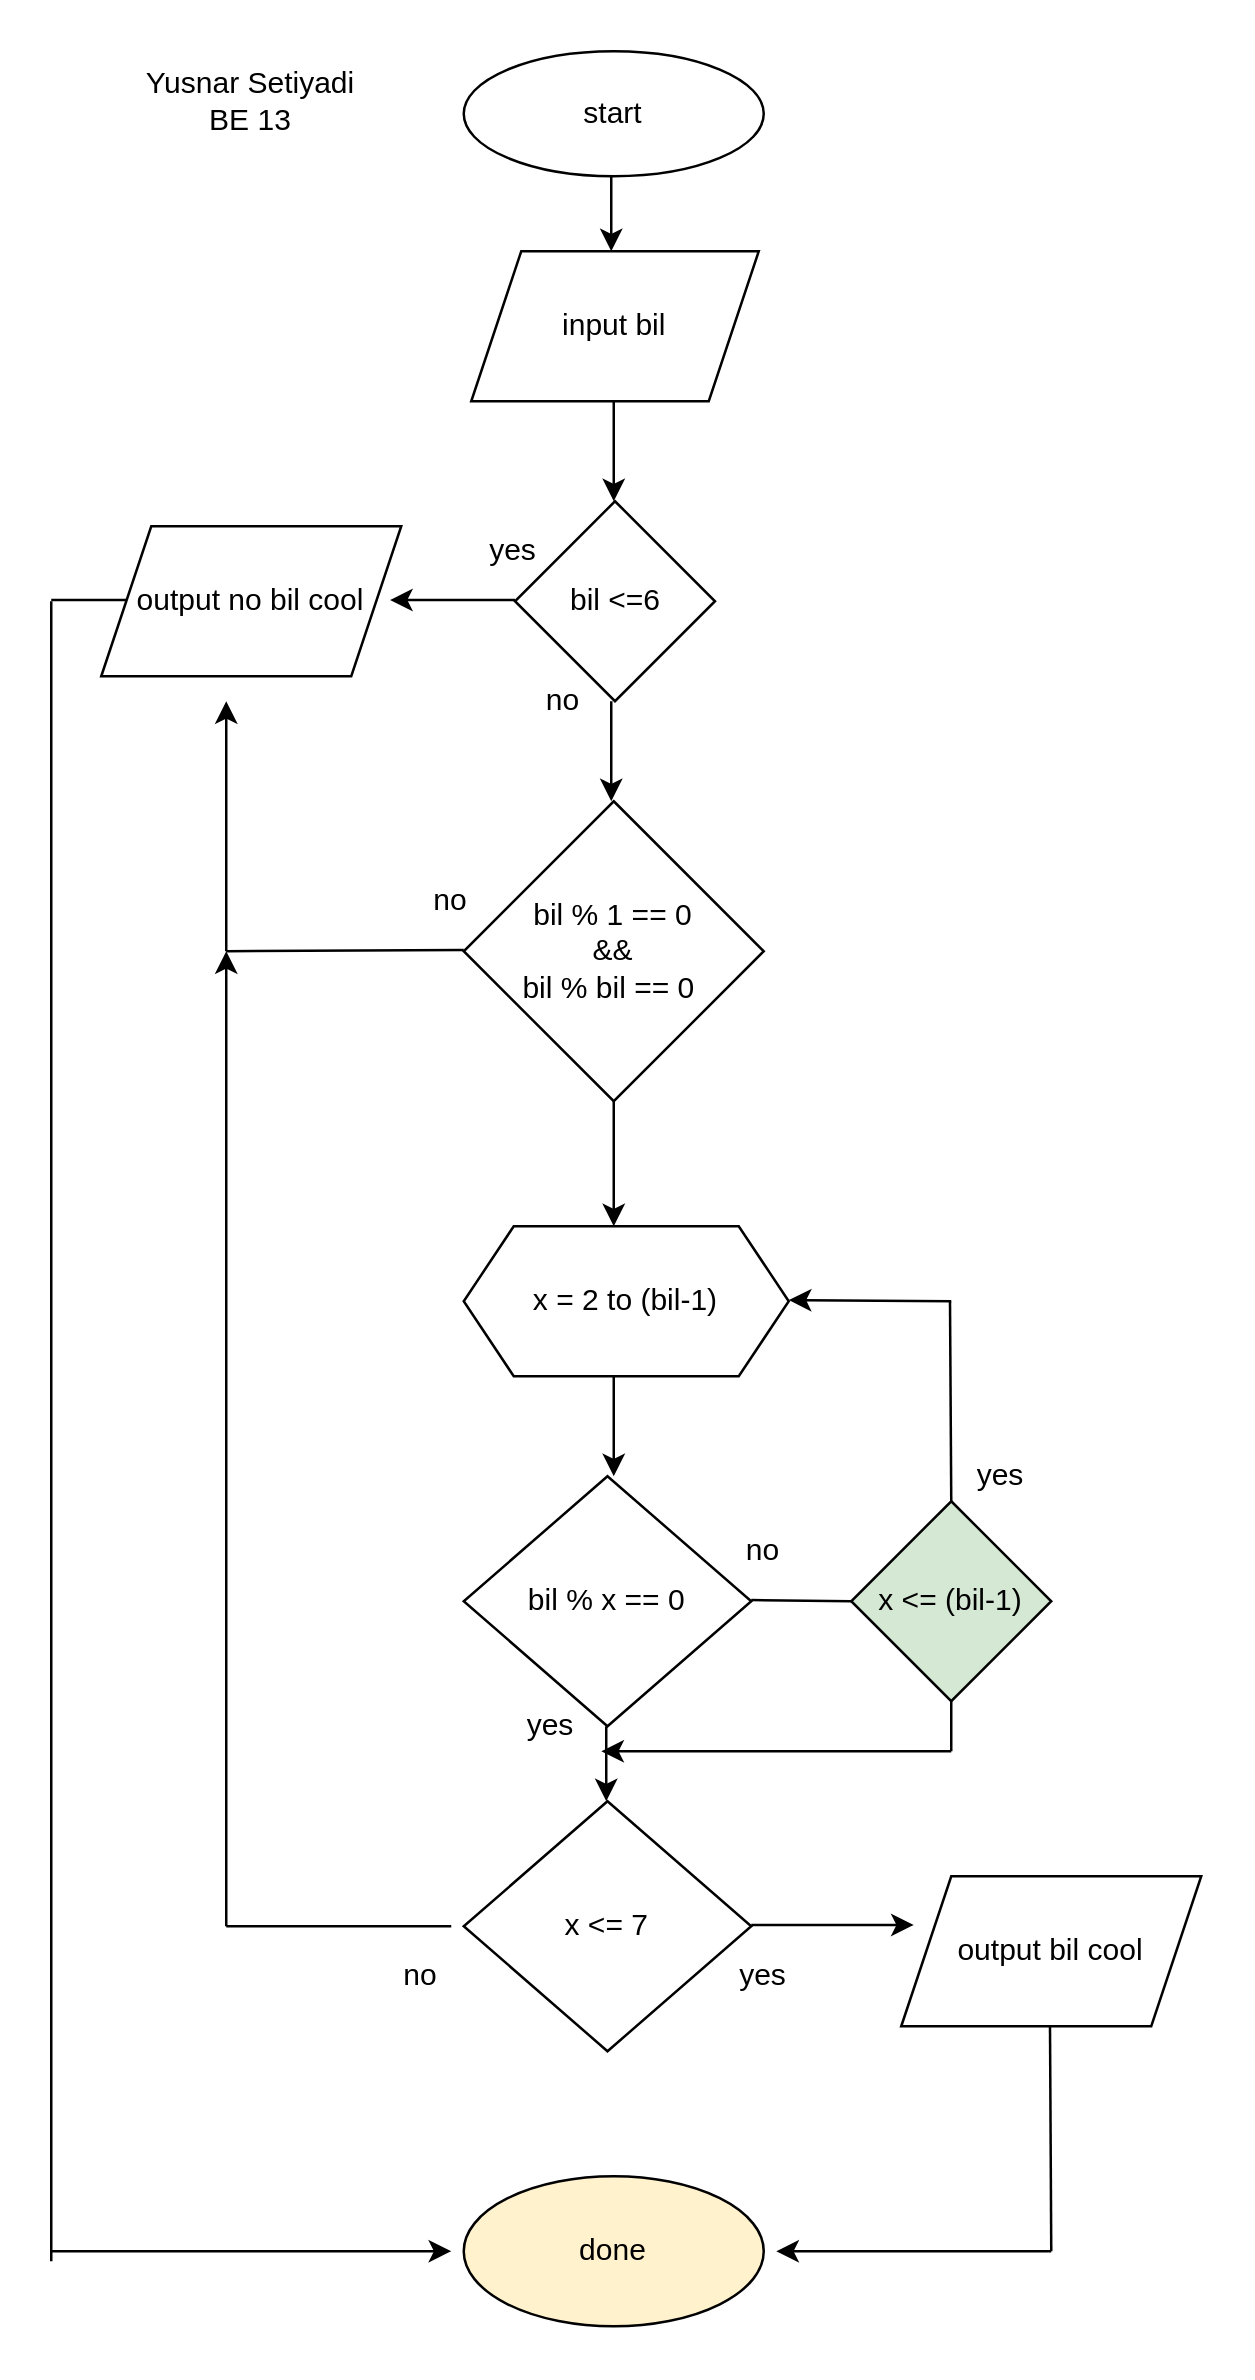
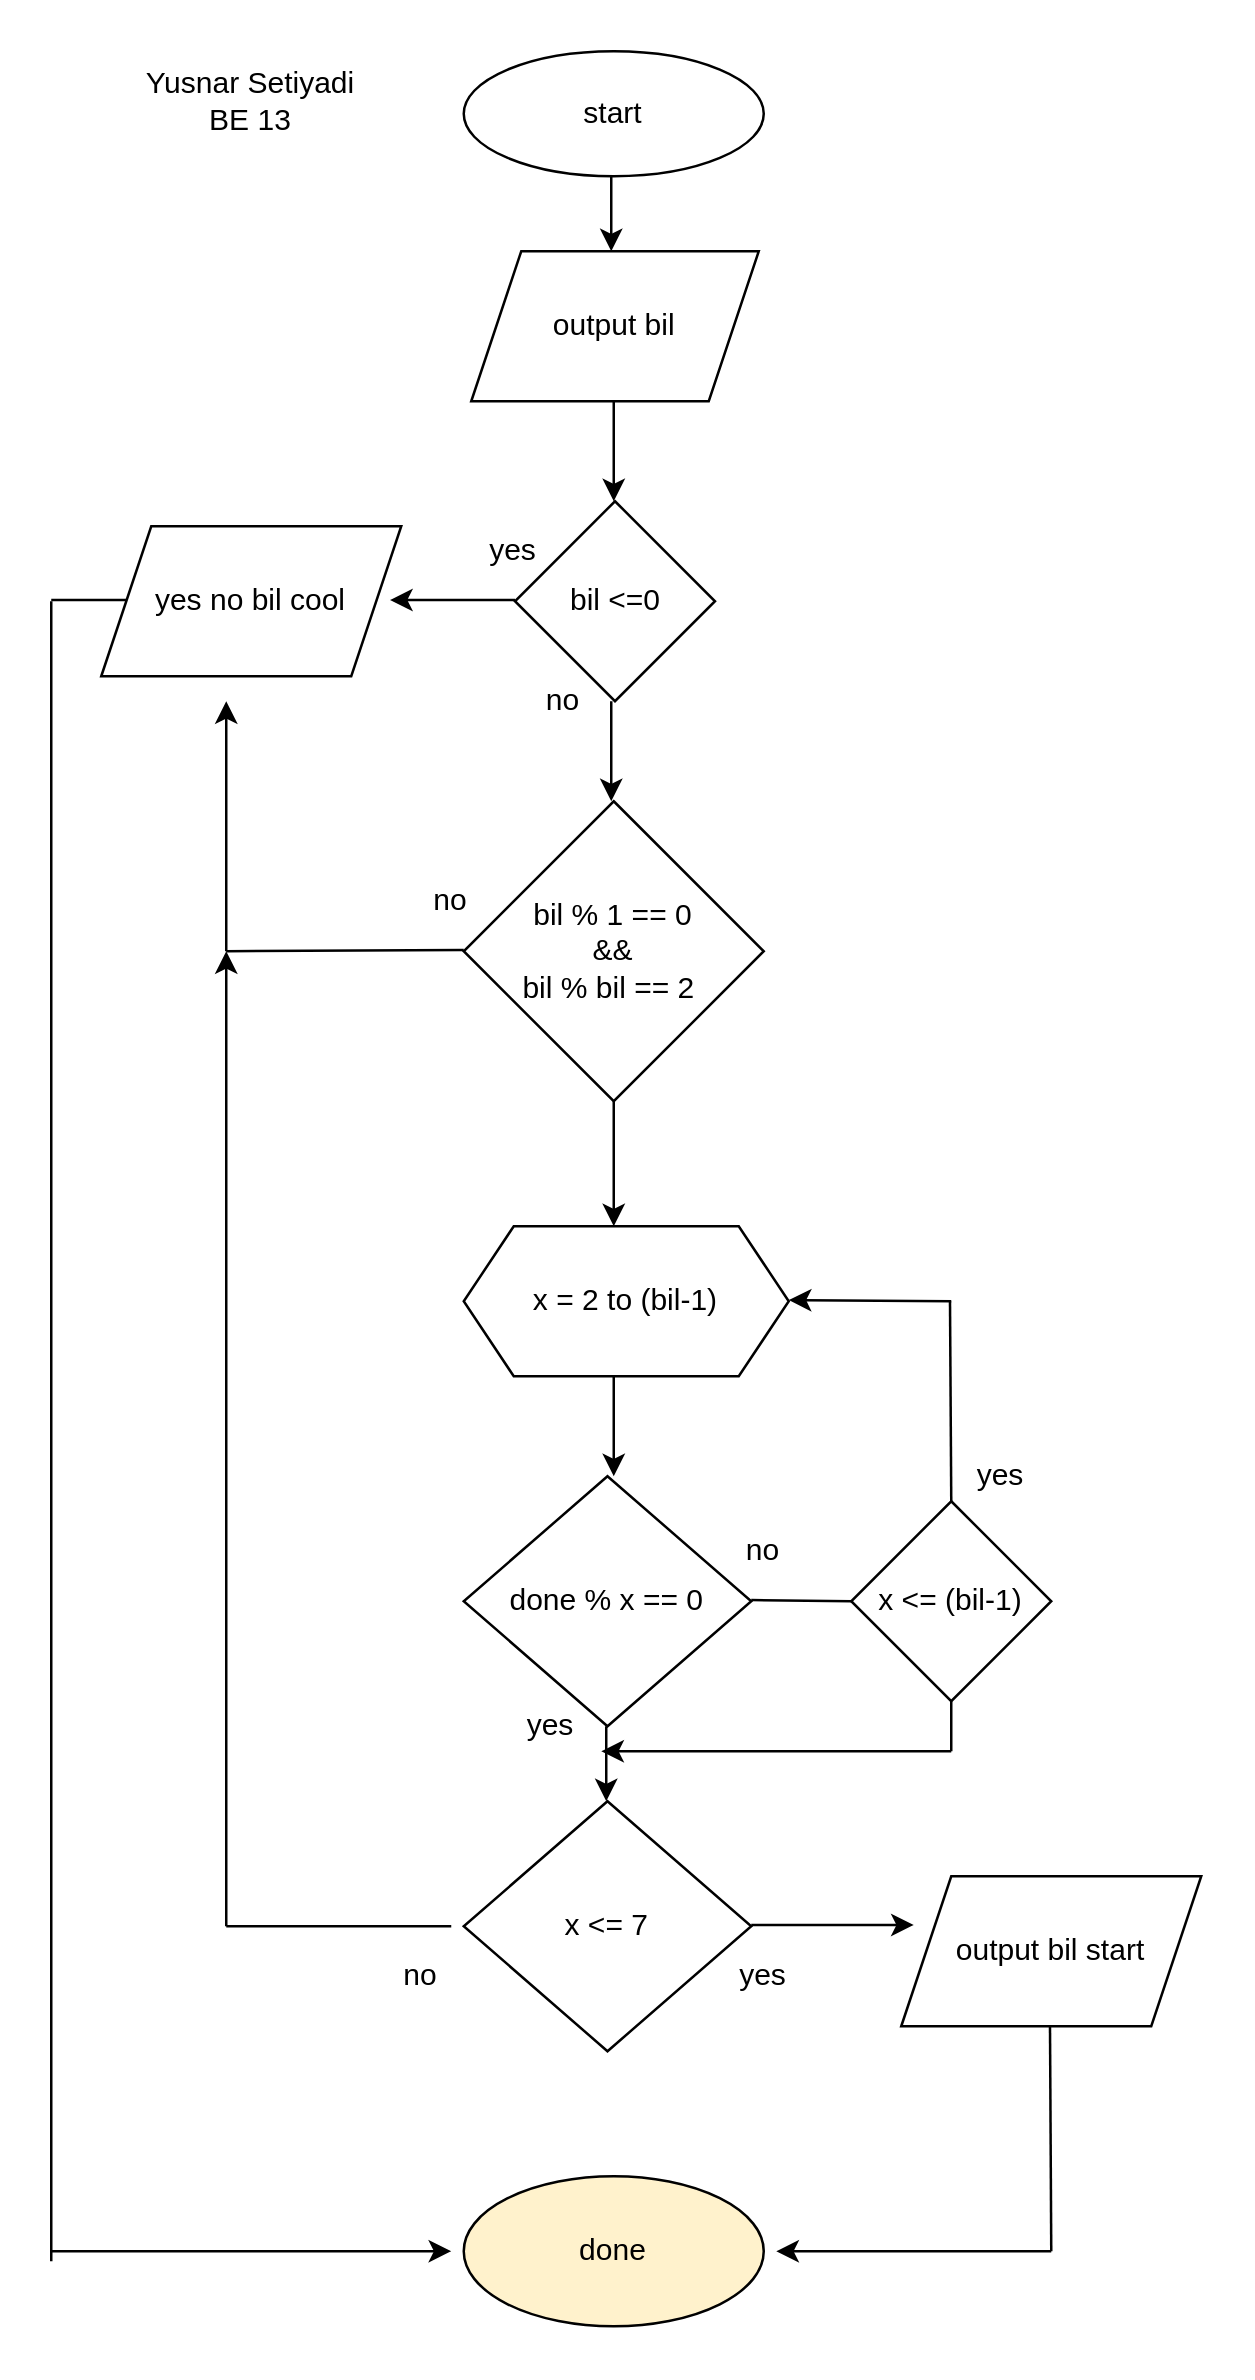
(615, 326) -> (615, 326)
(251, 601) -> (251, 601)
(616, 601) -> (616, 601)
(614, 951) -> (614, 951)
(608, 1601) -> (608, 1601)
(951, 1601) -> (951, 1601)
(1051, 1951) -> (1051, 1951)
